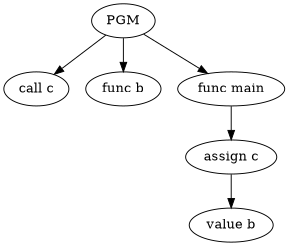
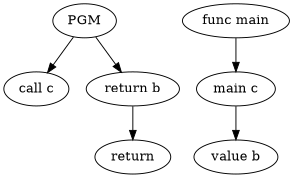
(172, 51) -> none
(123, 89) -> (133, 89)
none -> (133, 157)
(231, 157) -> (236, 89)
